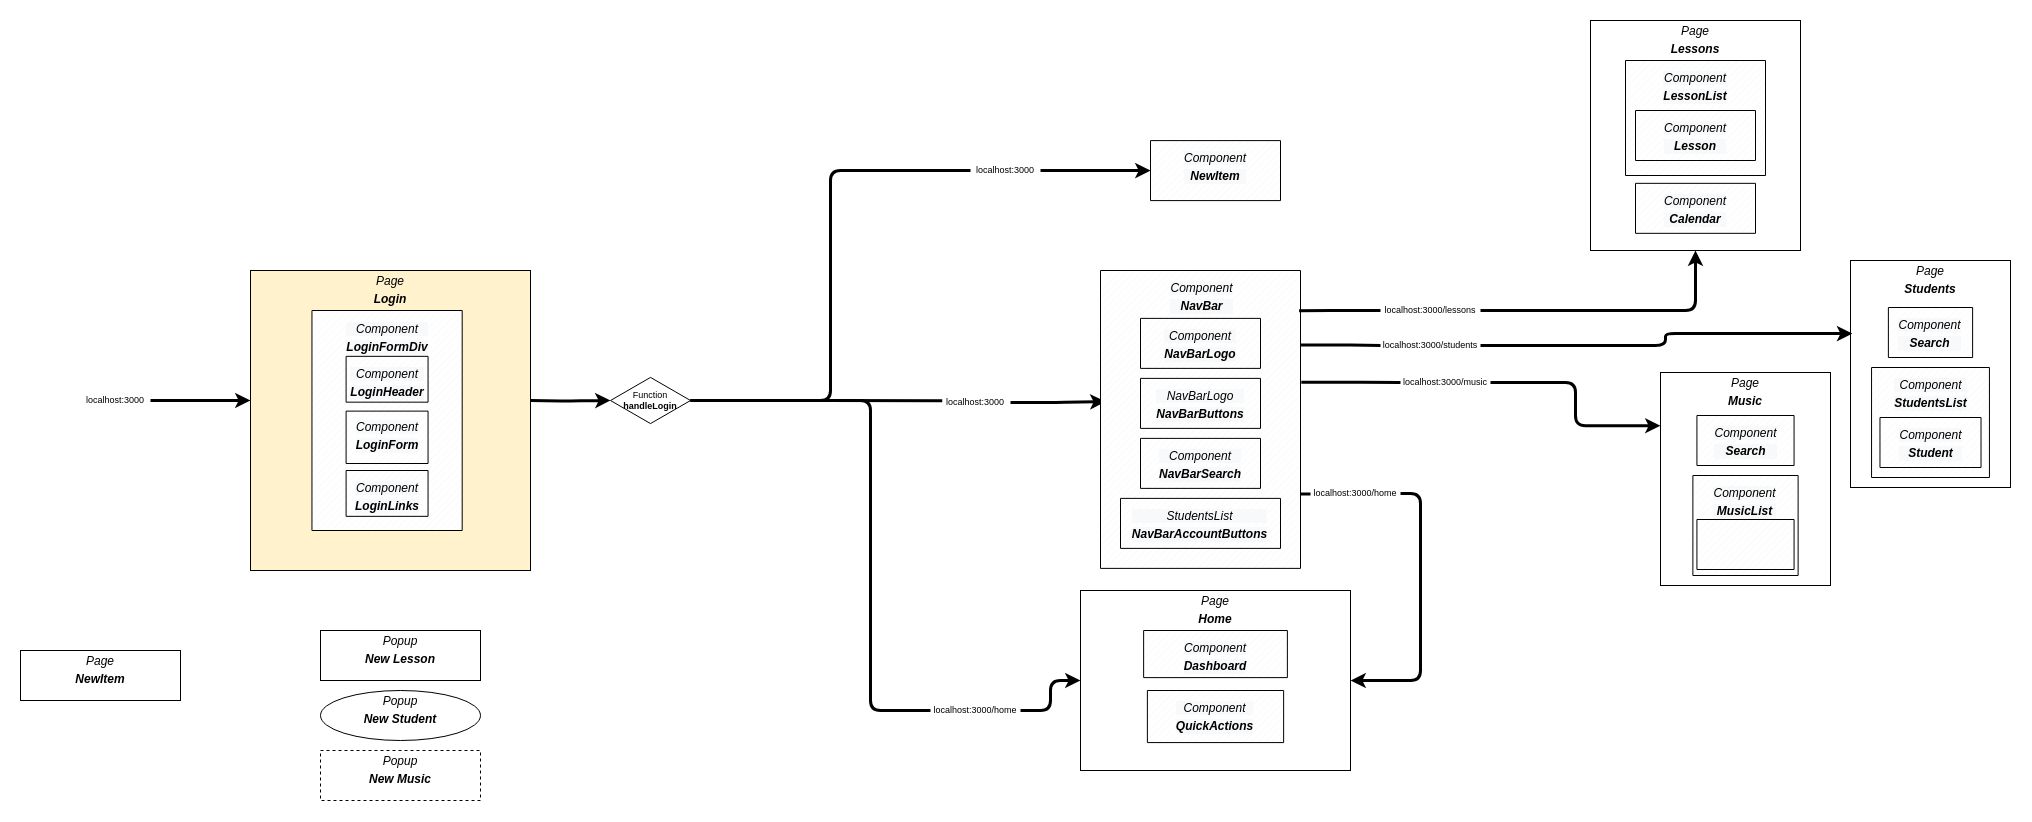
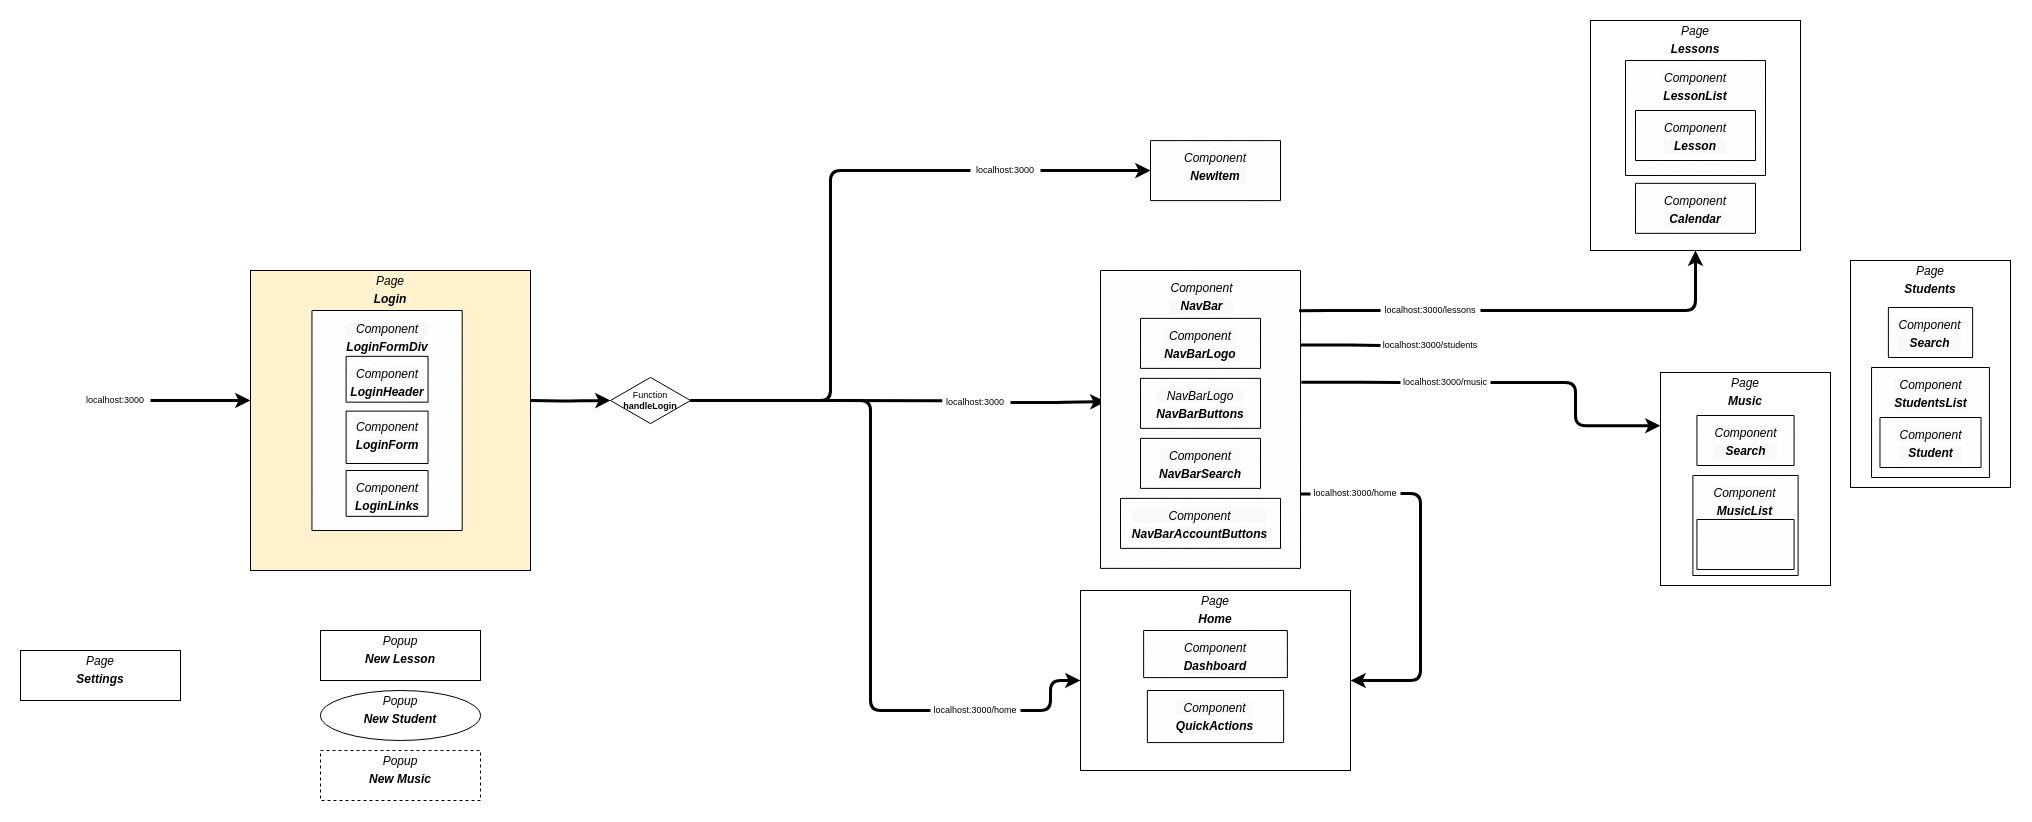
(1664, 343) -> none
(1200, 522) -> (1200, 522)
(44, 665) -> (46, 665)
